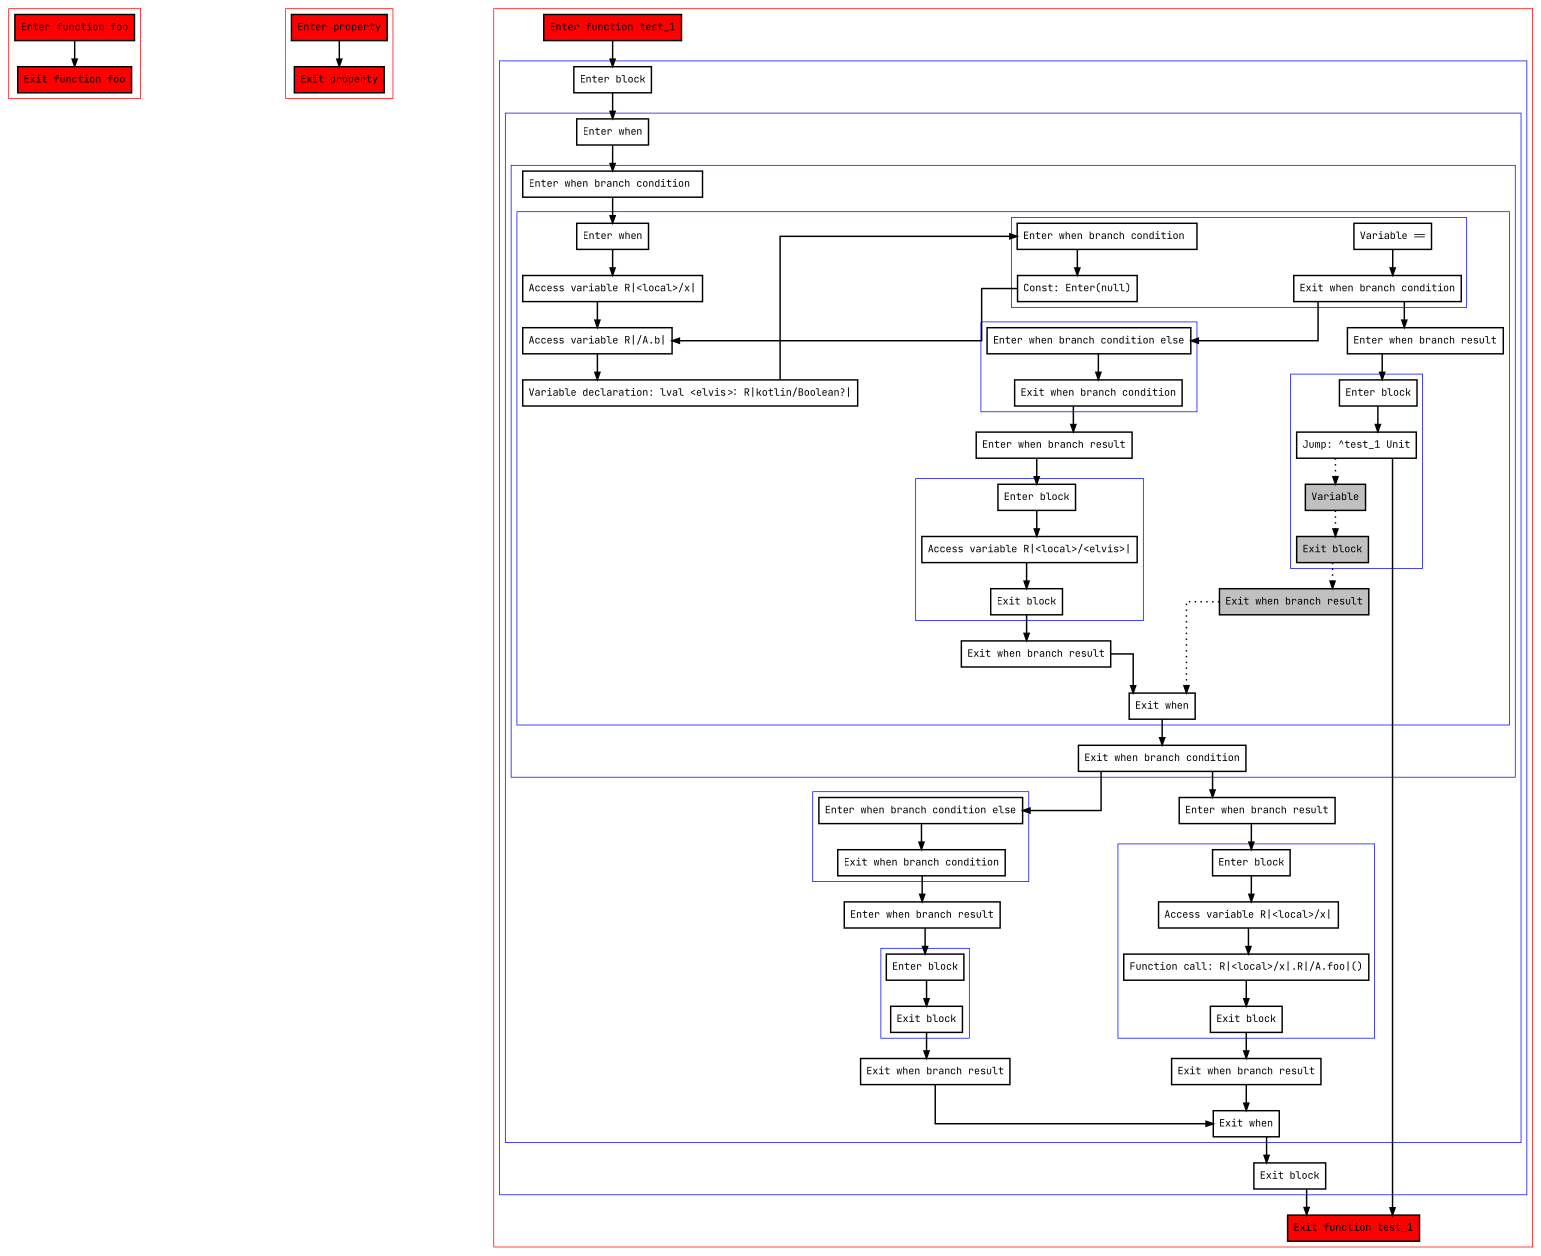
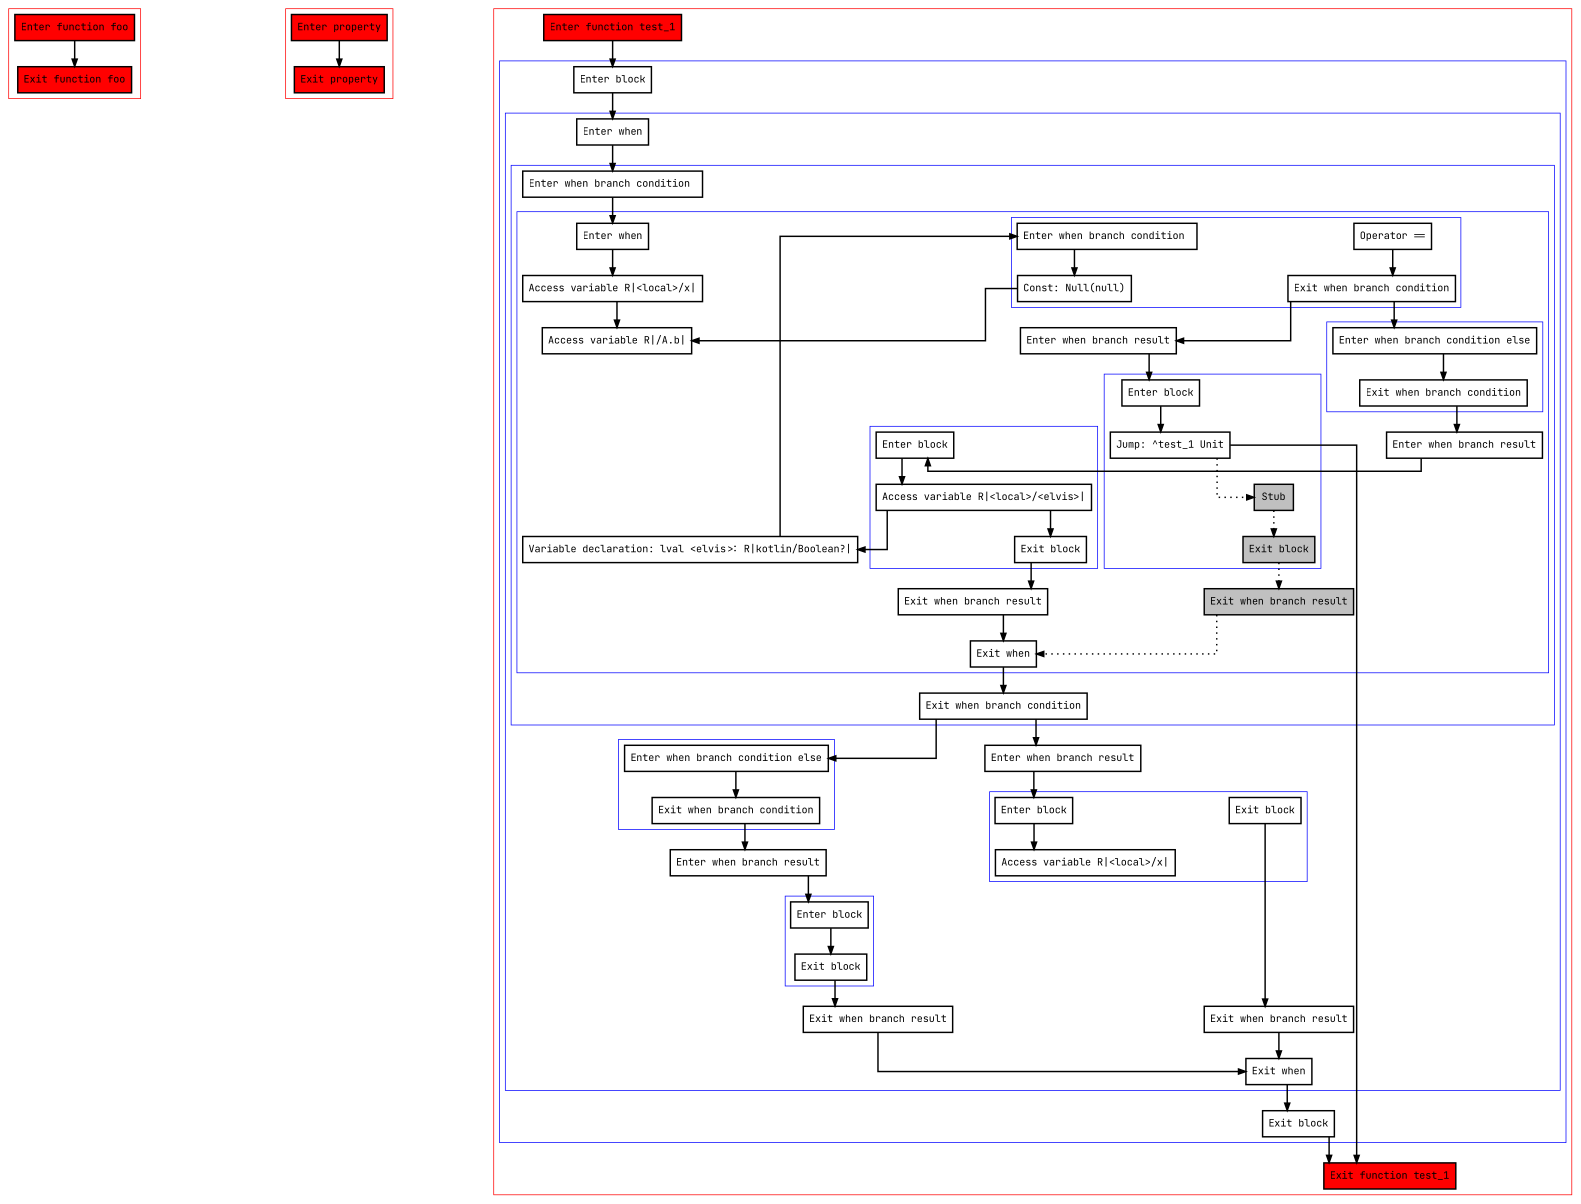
(1393, 236) -> (1393, 236)
(1077, 289) -> (1074, 289)
(597, 363) -> (887, 541)
(1335, 497) -> (1274, 497)
(1246, 967) -> none
